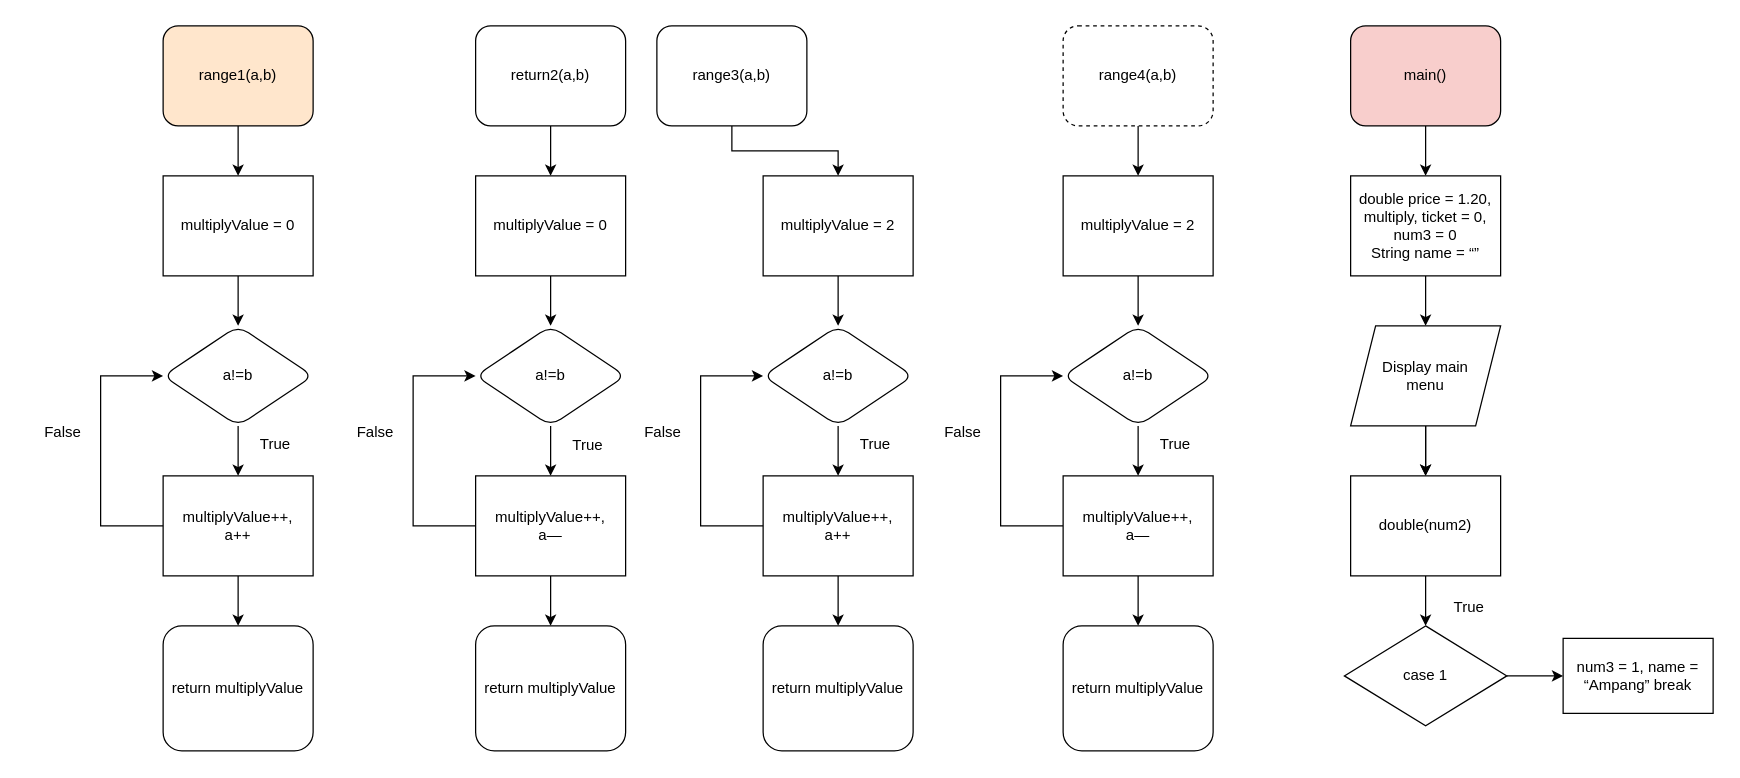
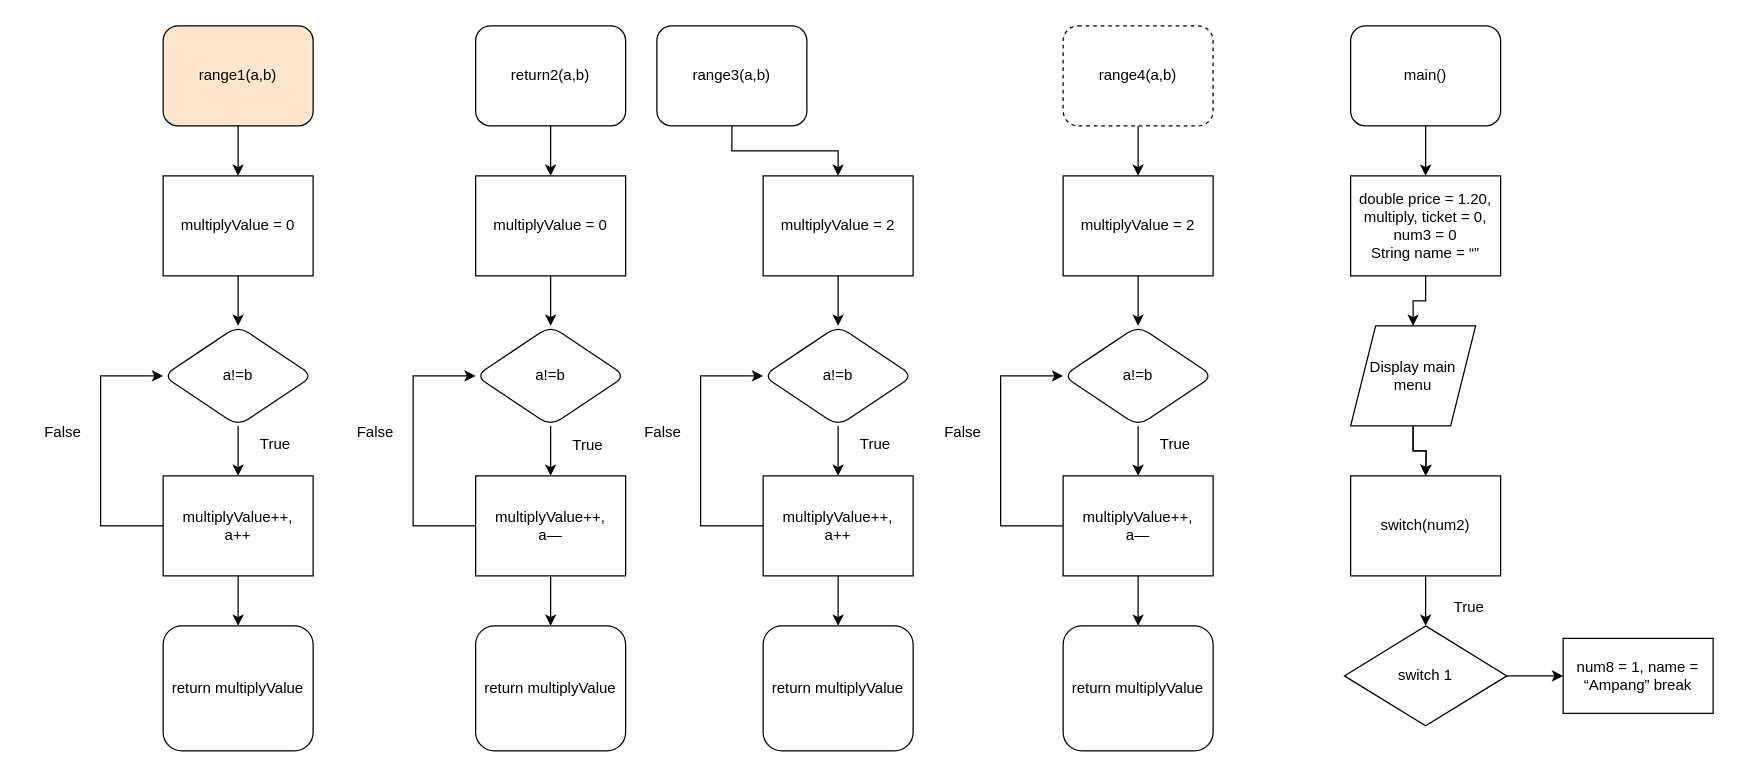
(1426, 76) -> (1426, 76)
(1426, 376) -> (1413, 376)
(1426, 526) -> (1426, 526)
(1426, 676) -> (1426, 676)
(1638, 676) -> (1638, 676)
